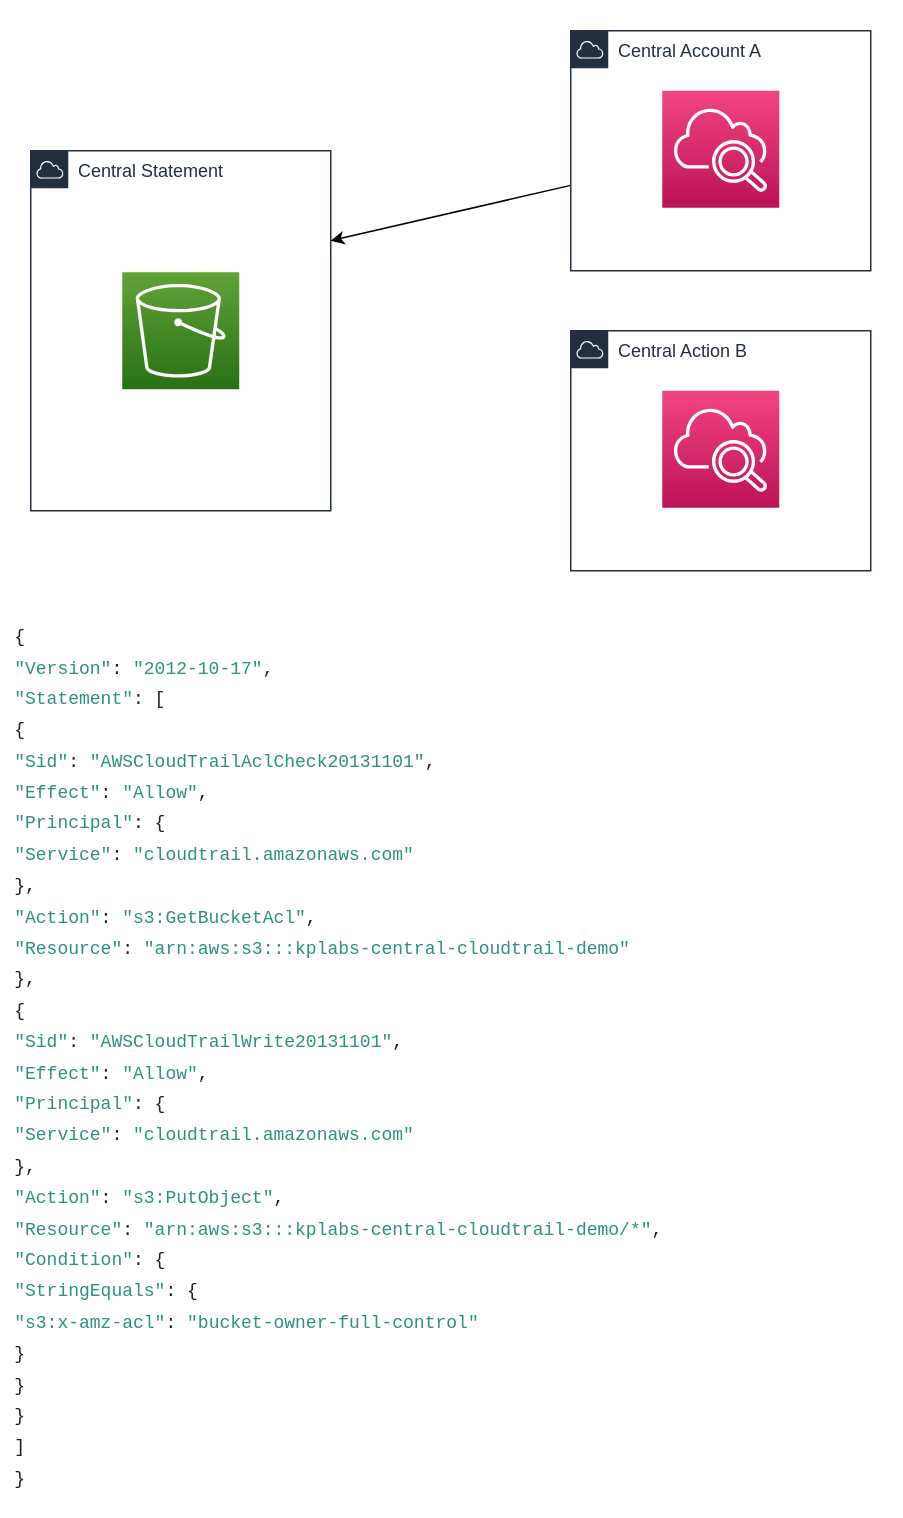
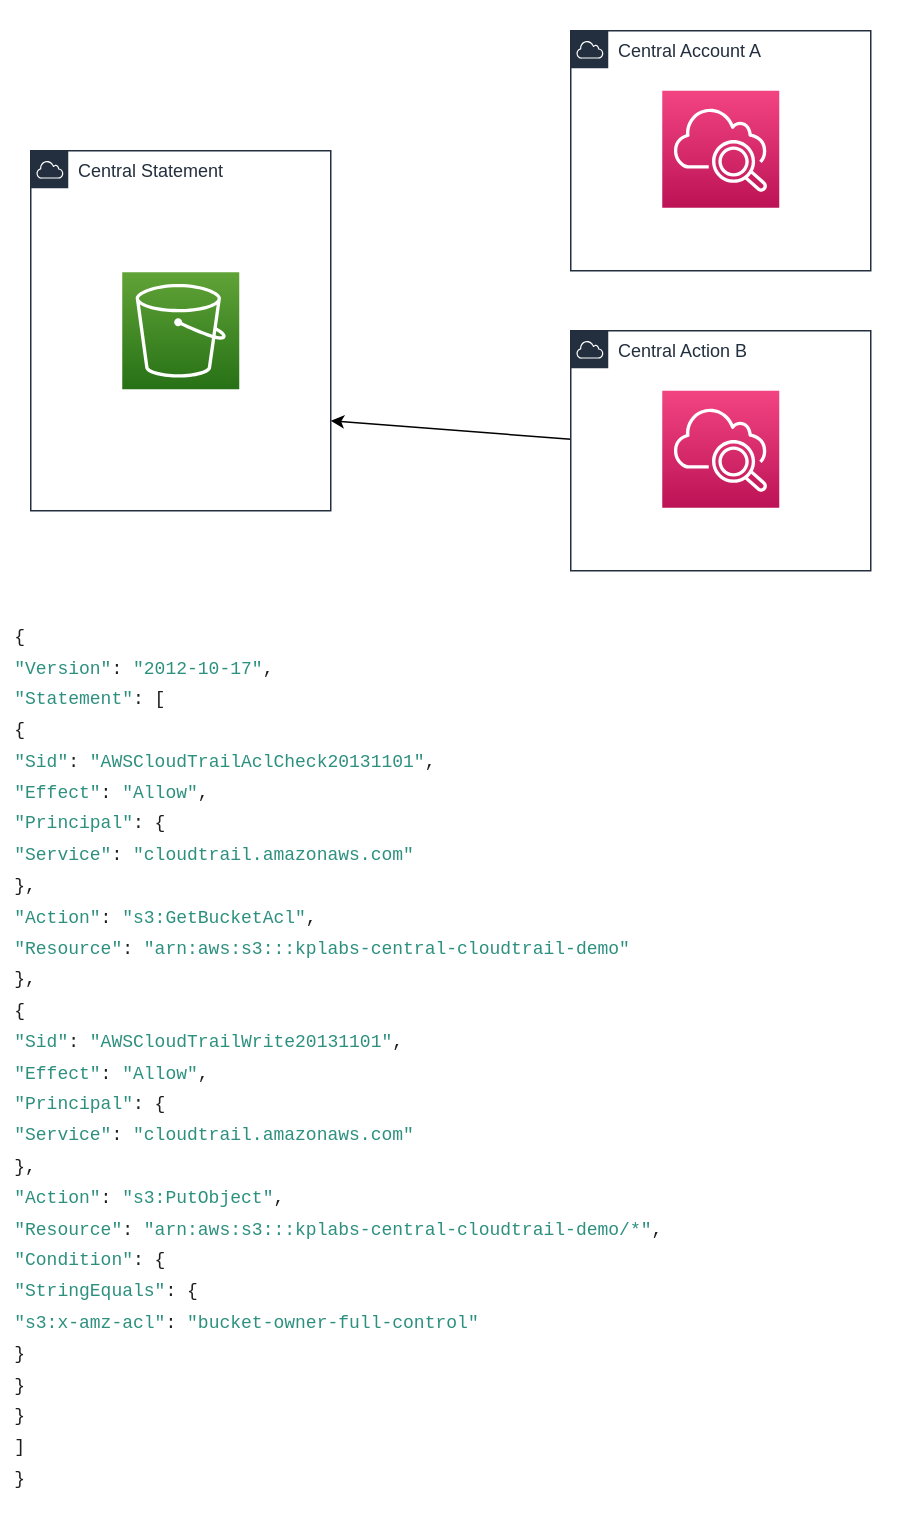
(455, 212) -> none
none -> (456, 430)
